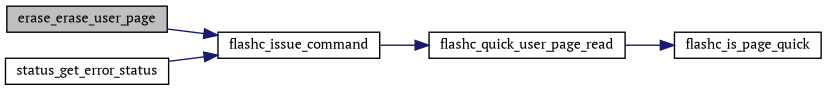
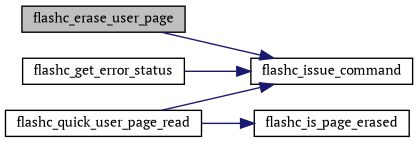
(87, 19) -> (103, 19)
(398, 45) -> (211, 99)
(748, 45) -> (332, 123)
(87, 71) -> (103, 71)
